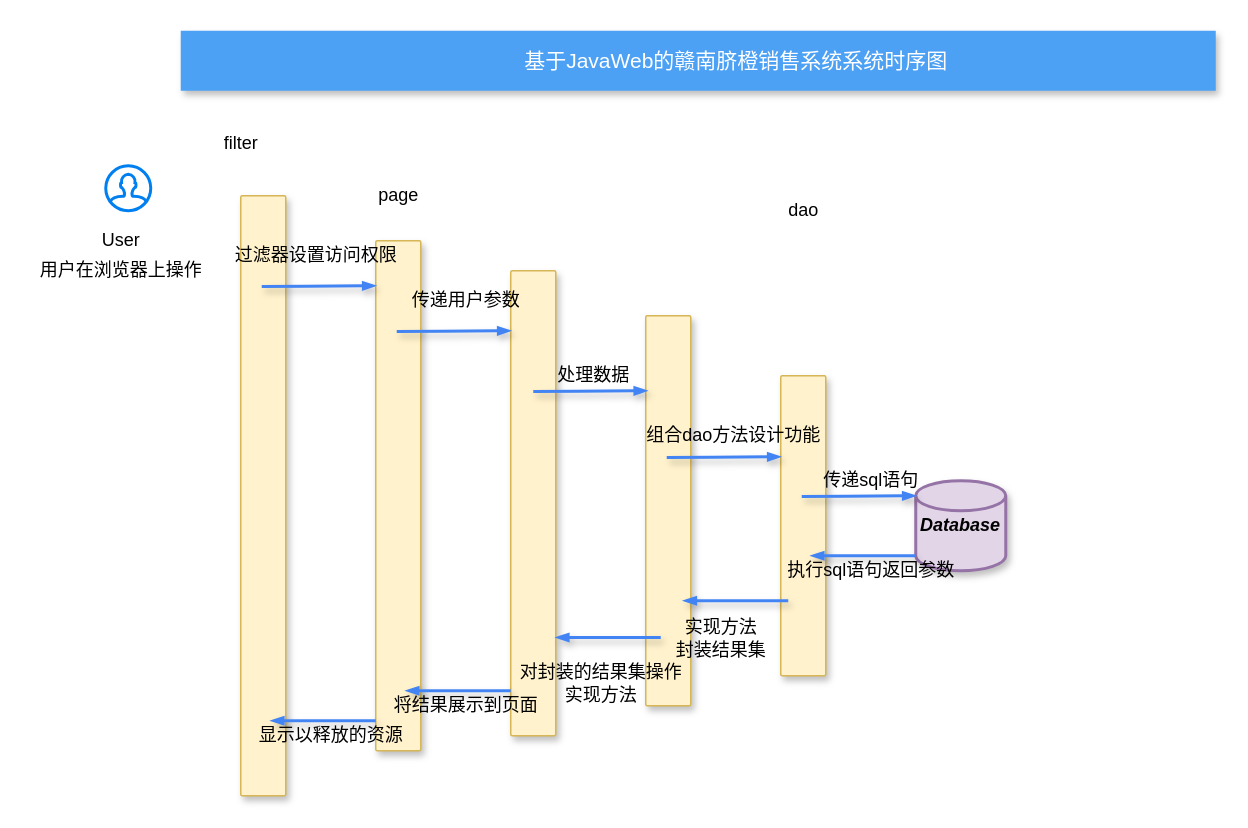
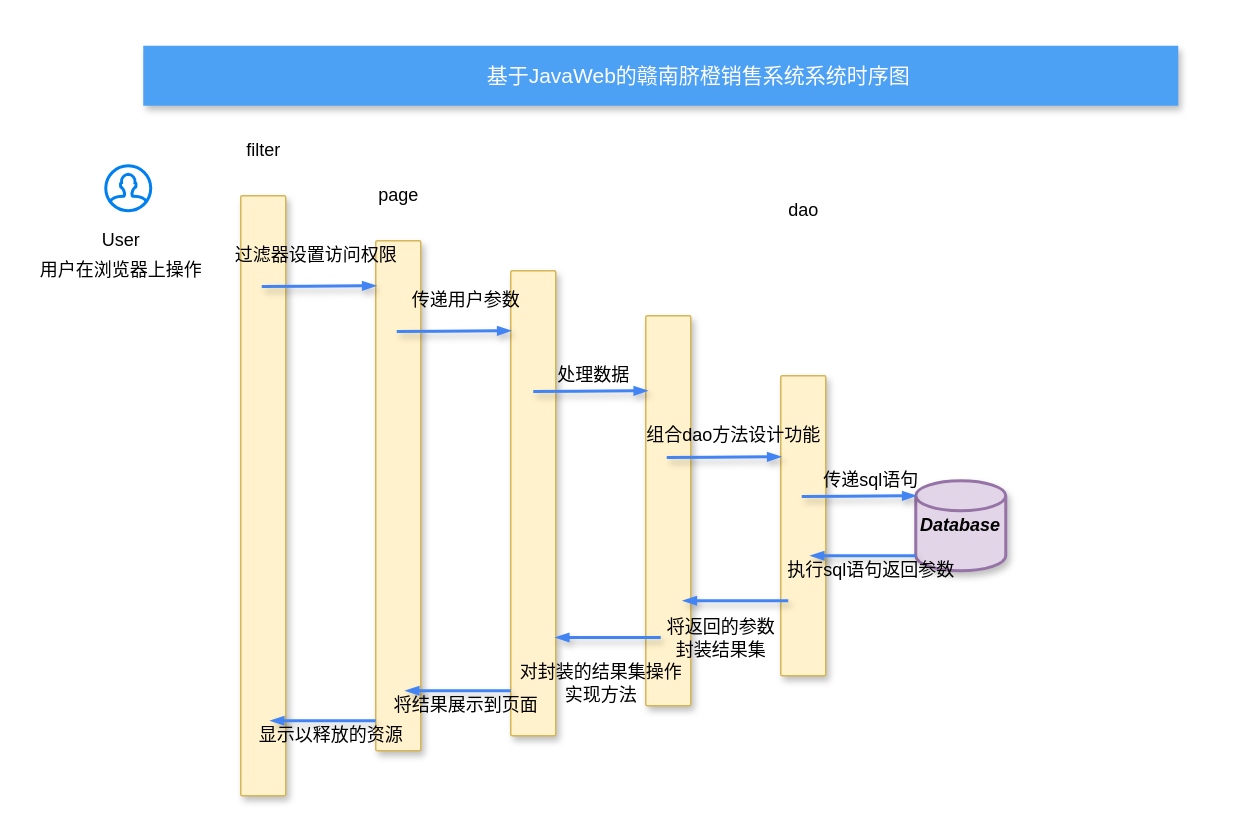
(698, 61) -> (661, 76)
(241, 143) -> (263, 151)
(722, 638) -> (722, 638)
